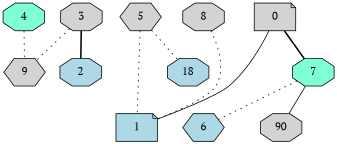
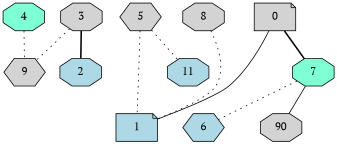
(188, 72) -> (188, 72)
